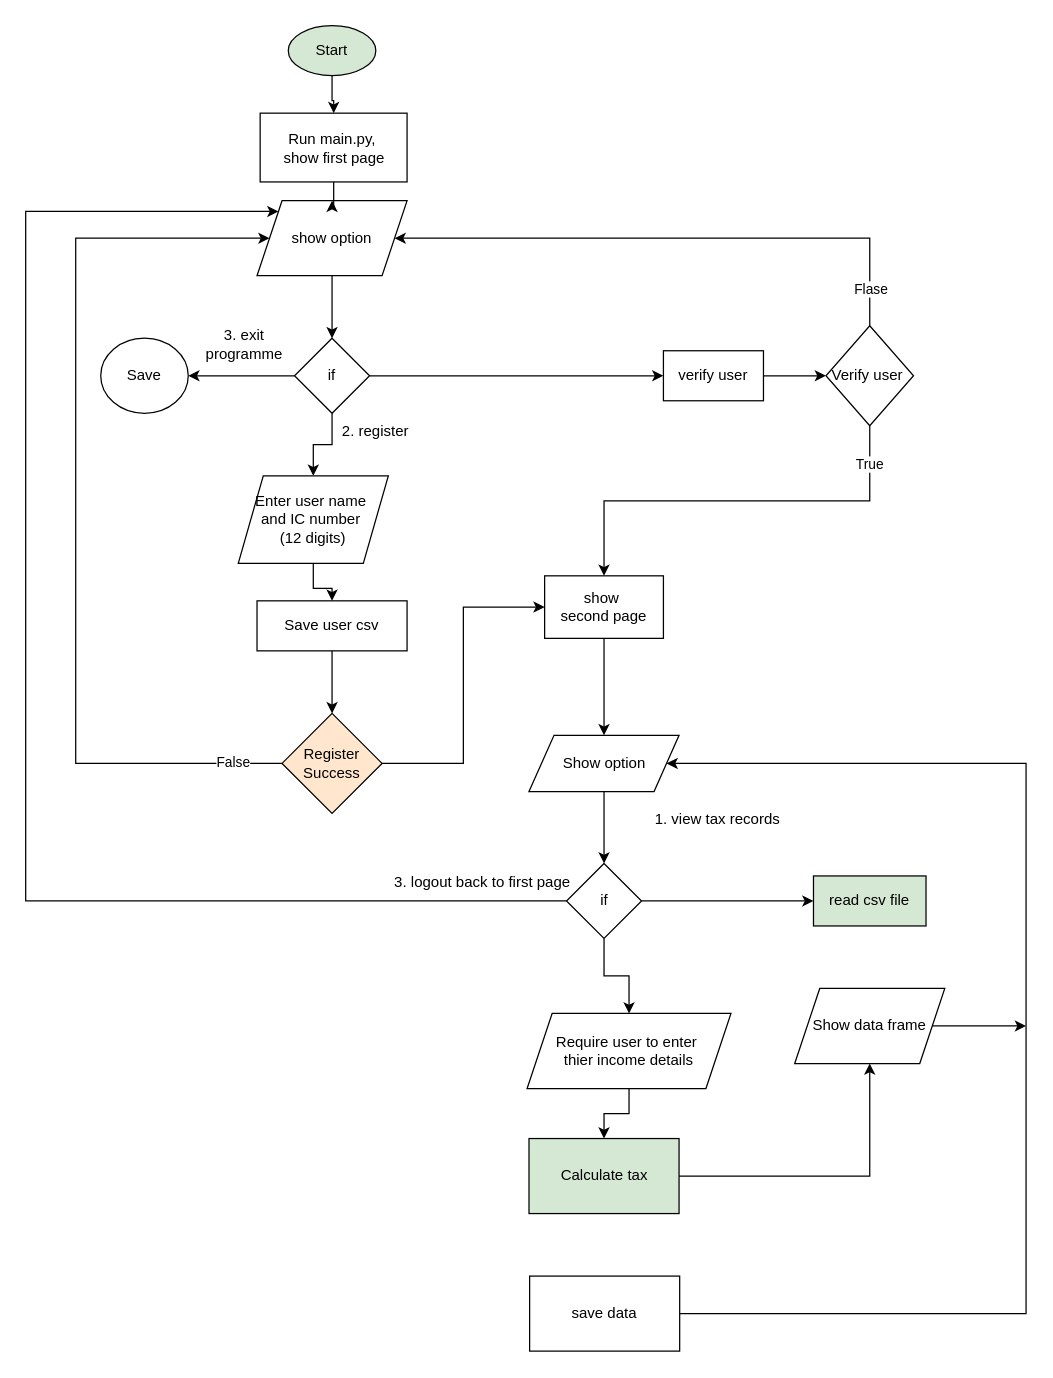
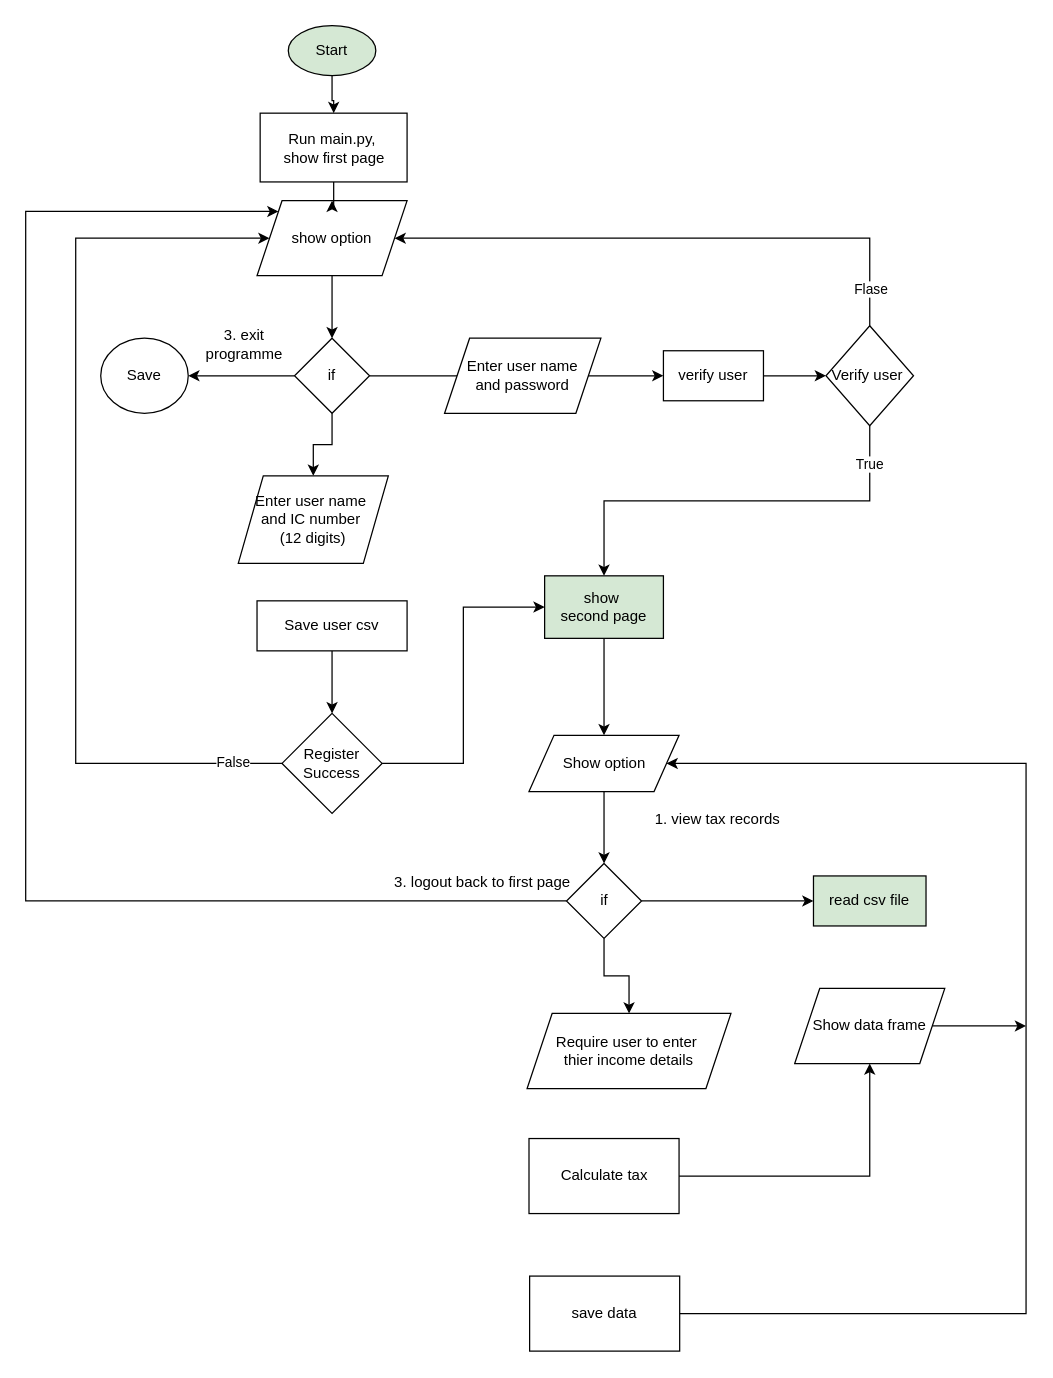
none -> (523, 376)
(376, 432) -> none
(313, 586) -> none
(604, 607) -> (604, 607)
(332, 763) -> (332, 763)
(621, 1113) -> none
(604, 1176) -> (604, 1176)
